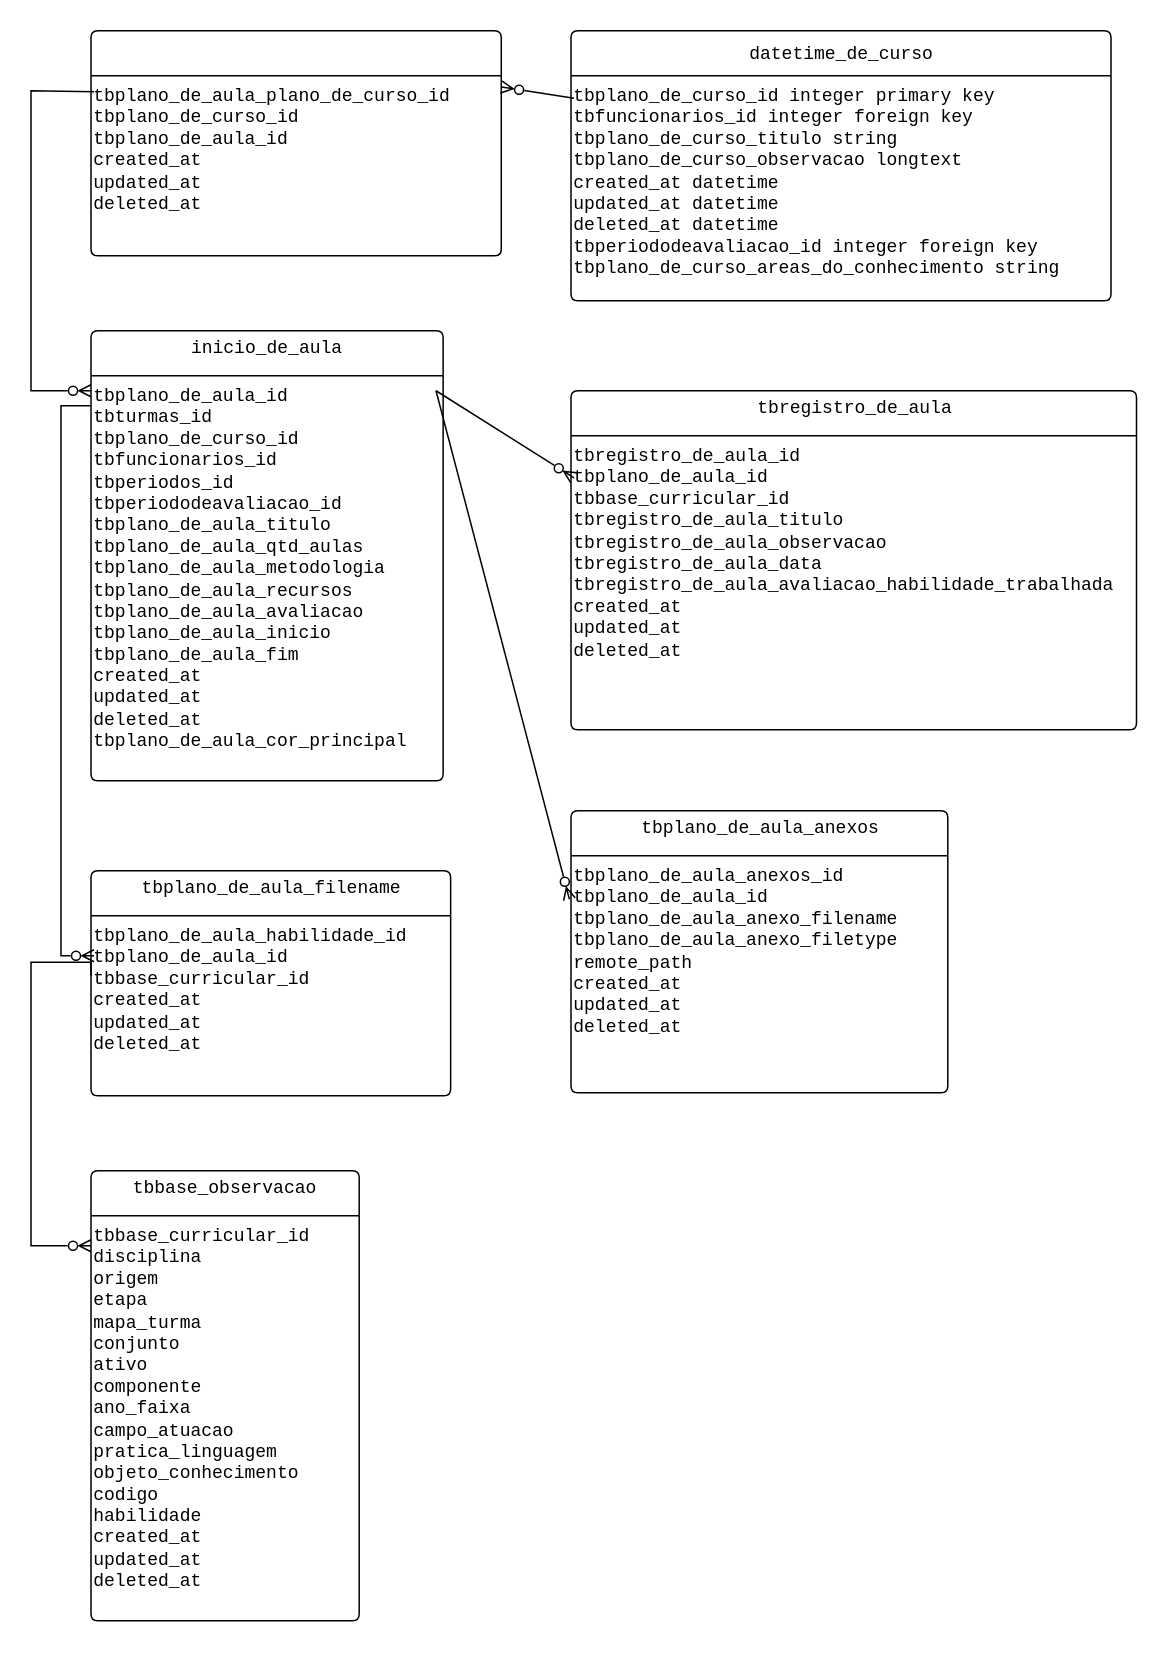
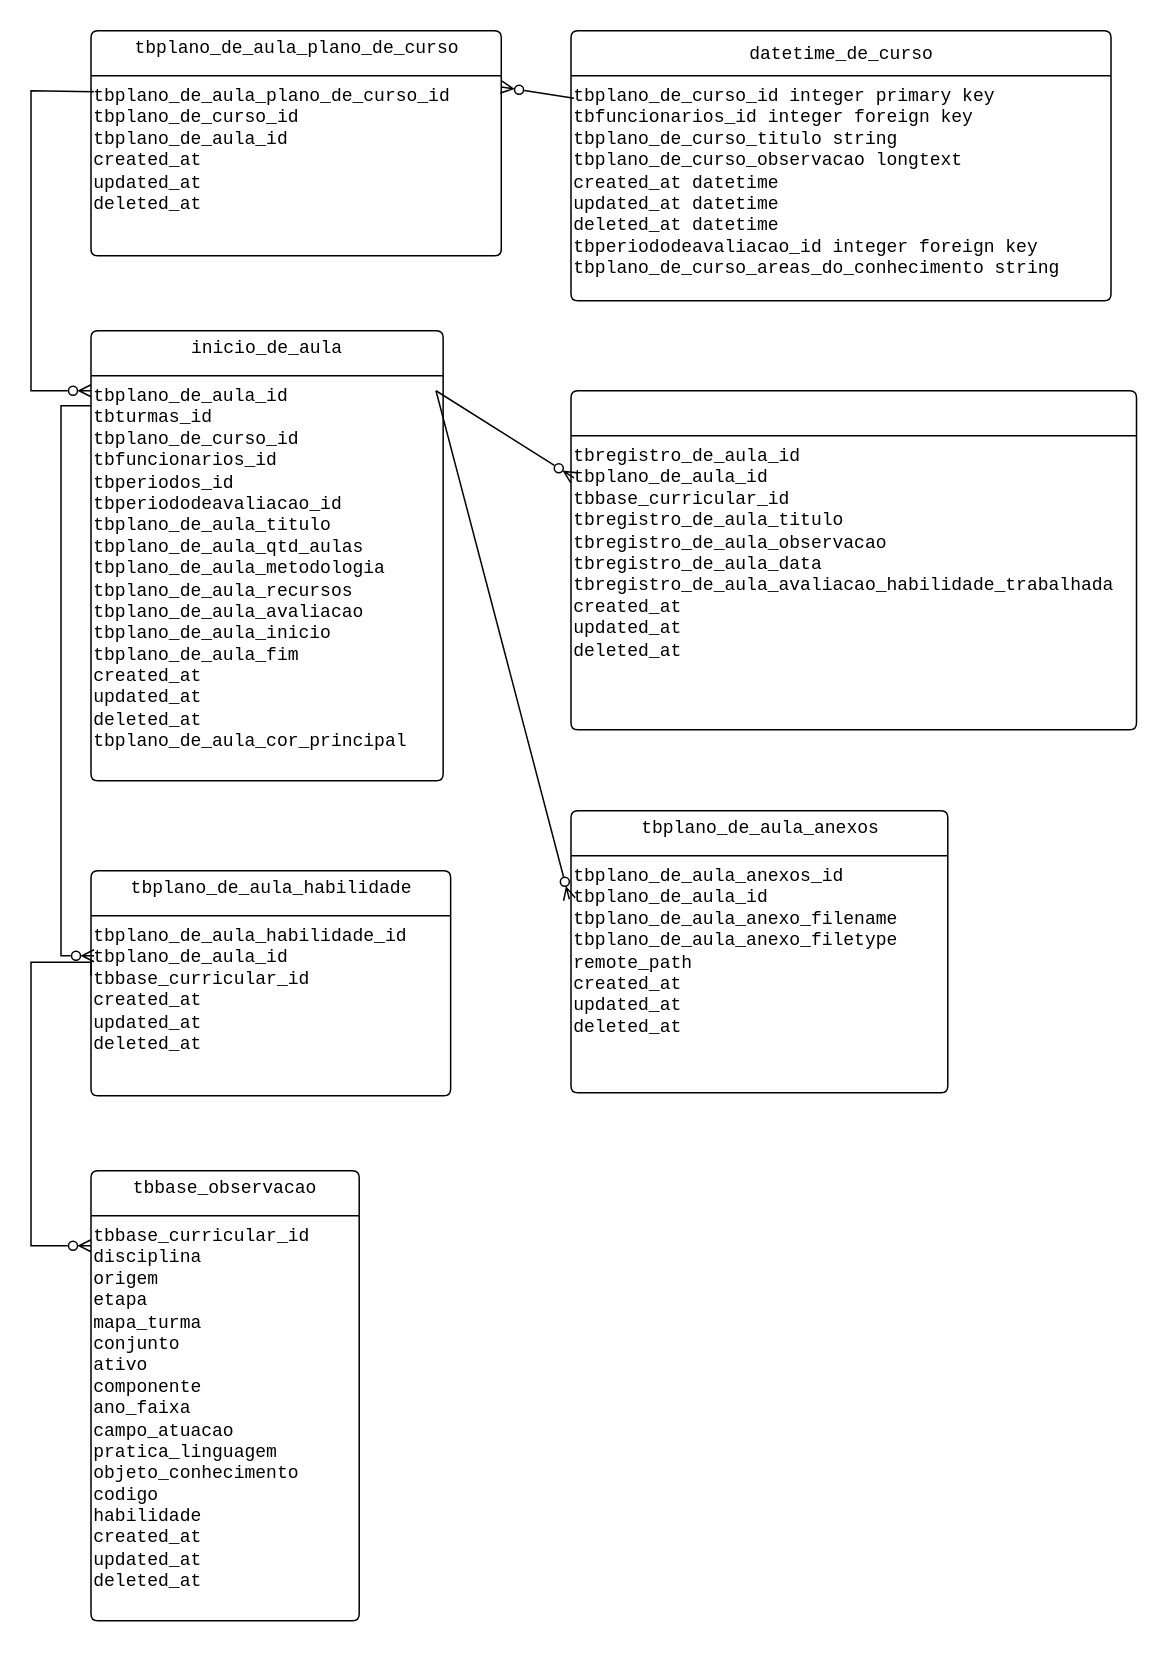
none -> (296, 47)
(854, 407) -> none
(272, 889) -> (272, 889)
